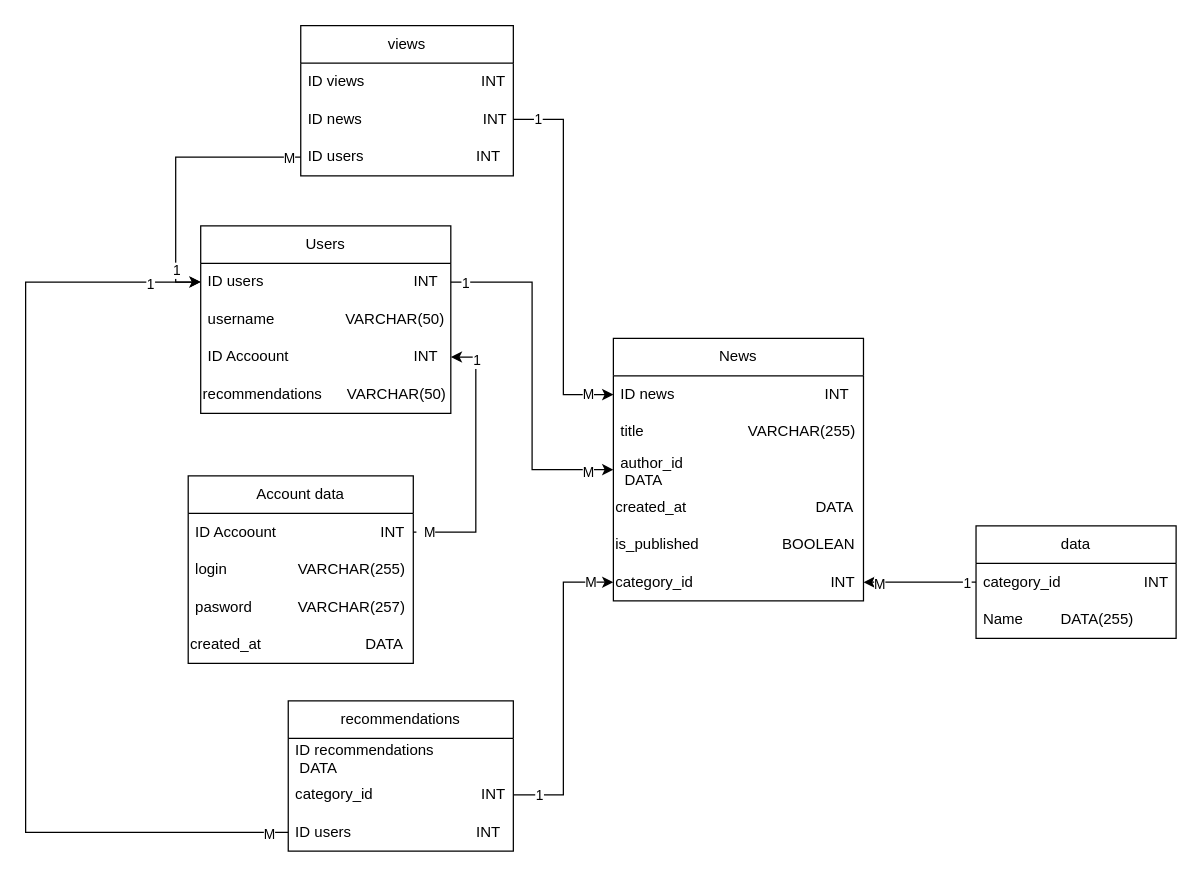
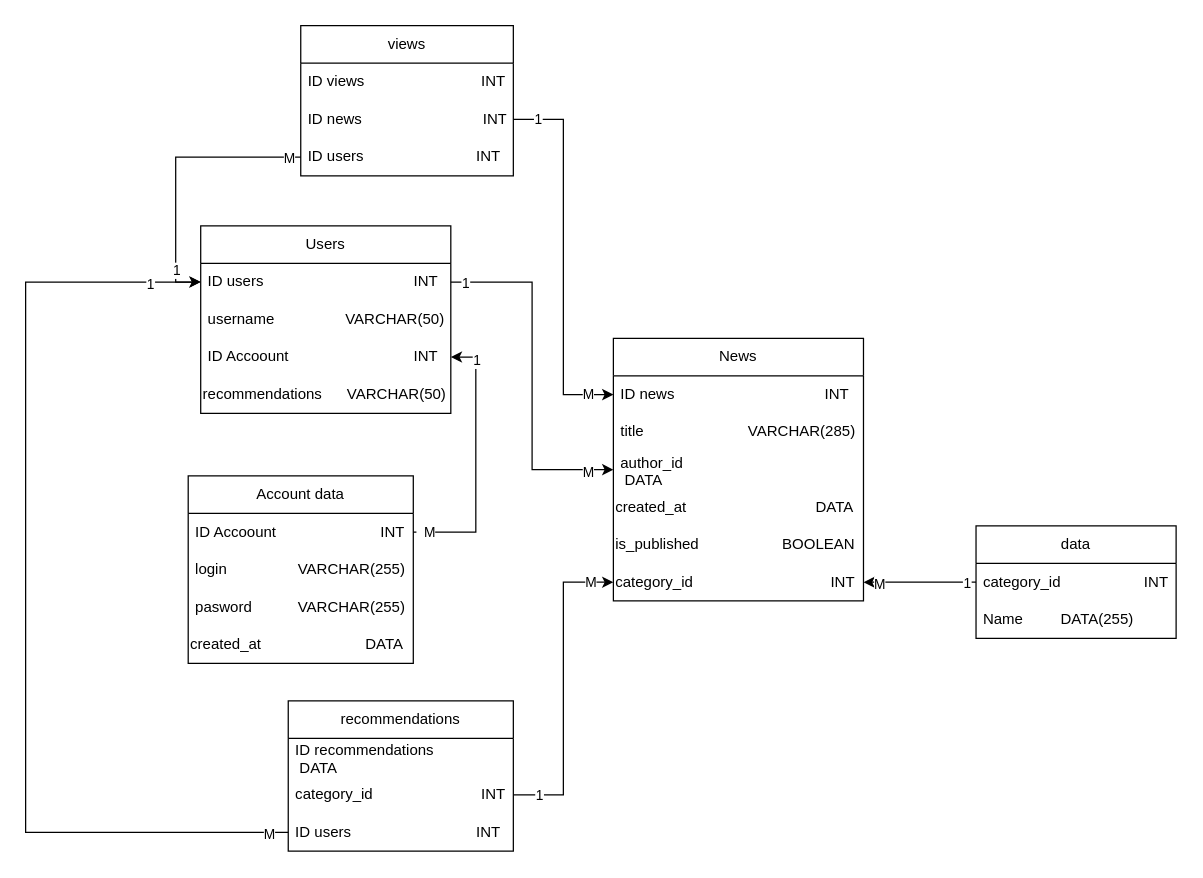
(739, 432) -> (739, 432)
(302, 607) -> (302, 607)
